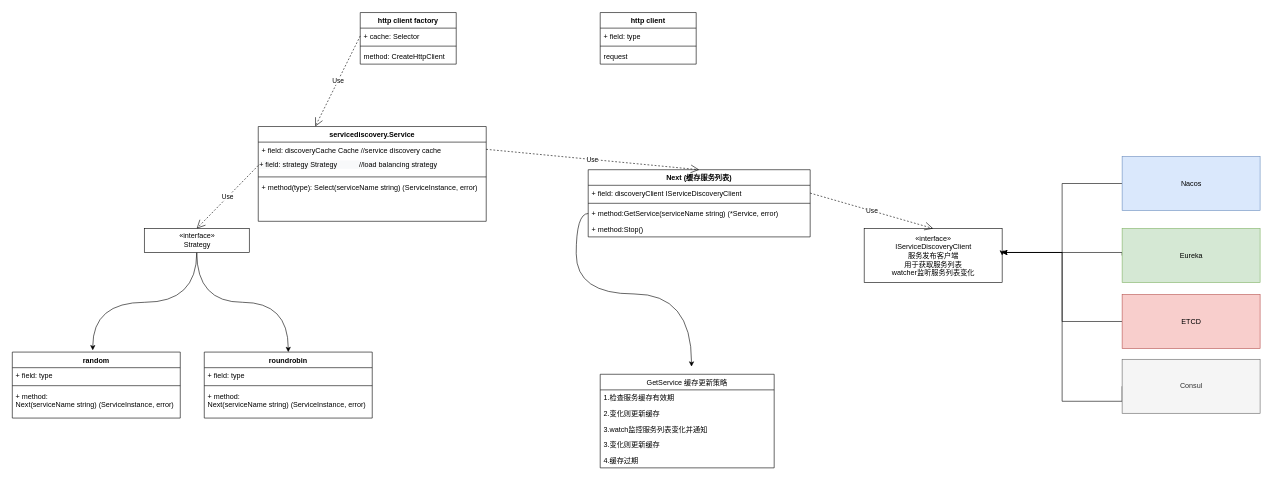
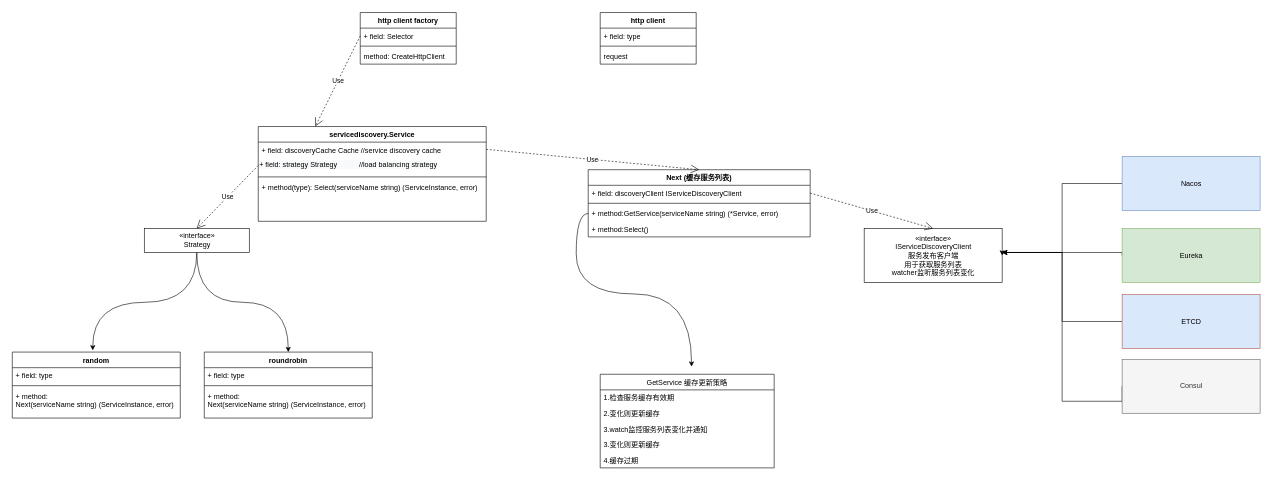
(395, 36) -> (393, 36)
(620, 229) -> (623, 229)
(1191, 321) -> (1191, 321)
